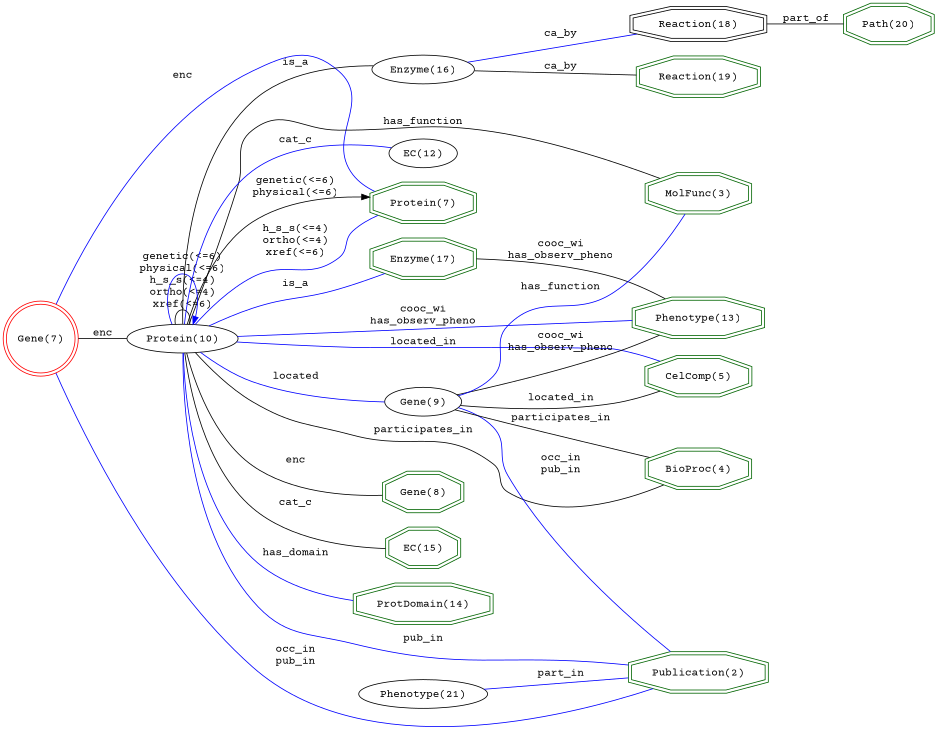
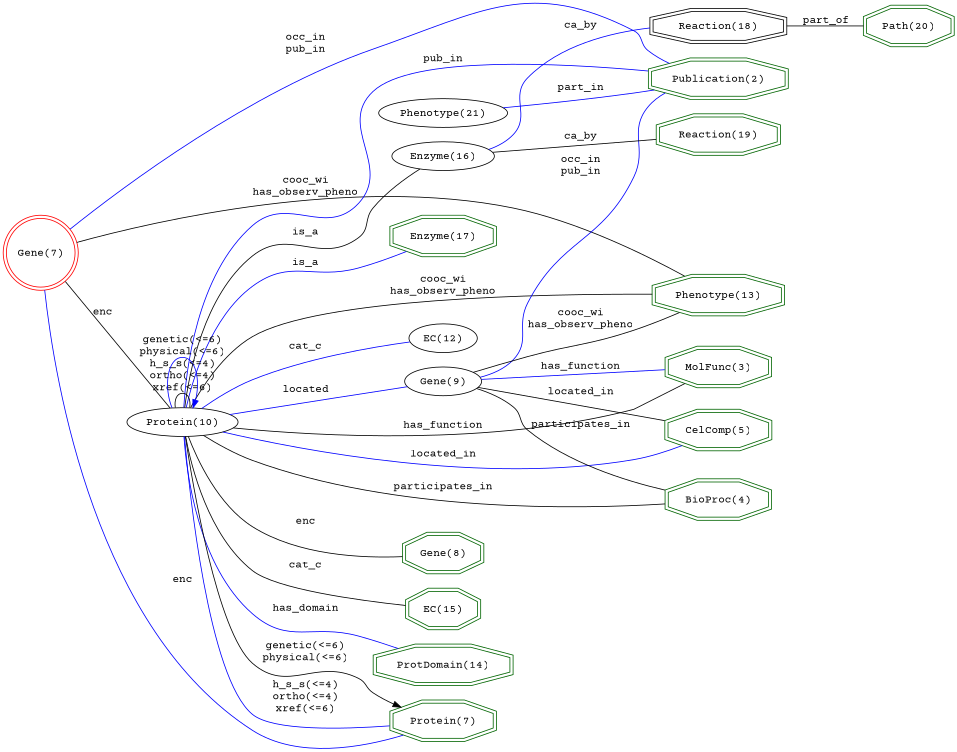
(573, 268) -> (370, 197)
(435, 328) -> (403, 304)
